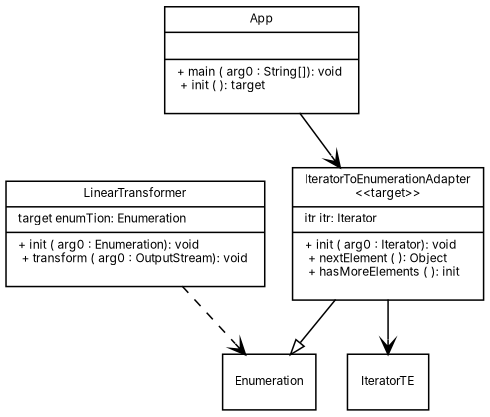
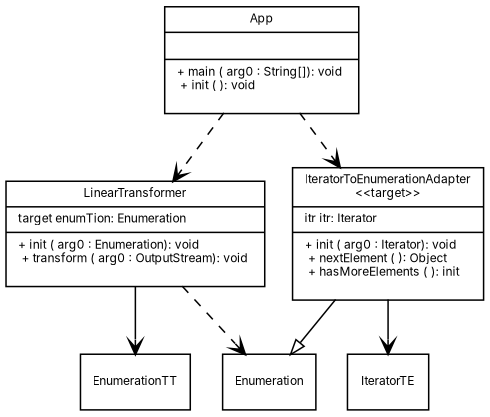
(223, 86) -> (218, 86)
(315, 134) -> (315, 134)
none -> (203, 141)
none -> (135, 382)
